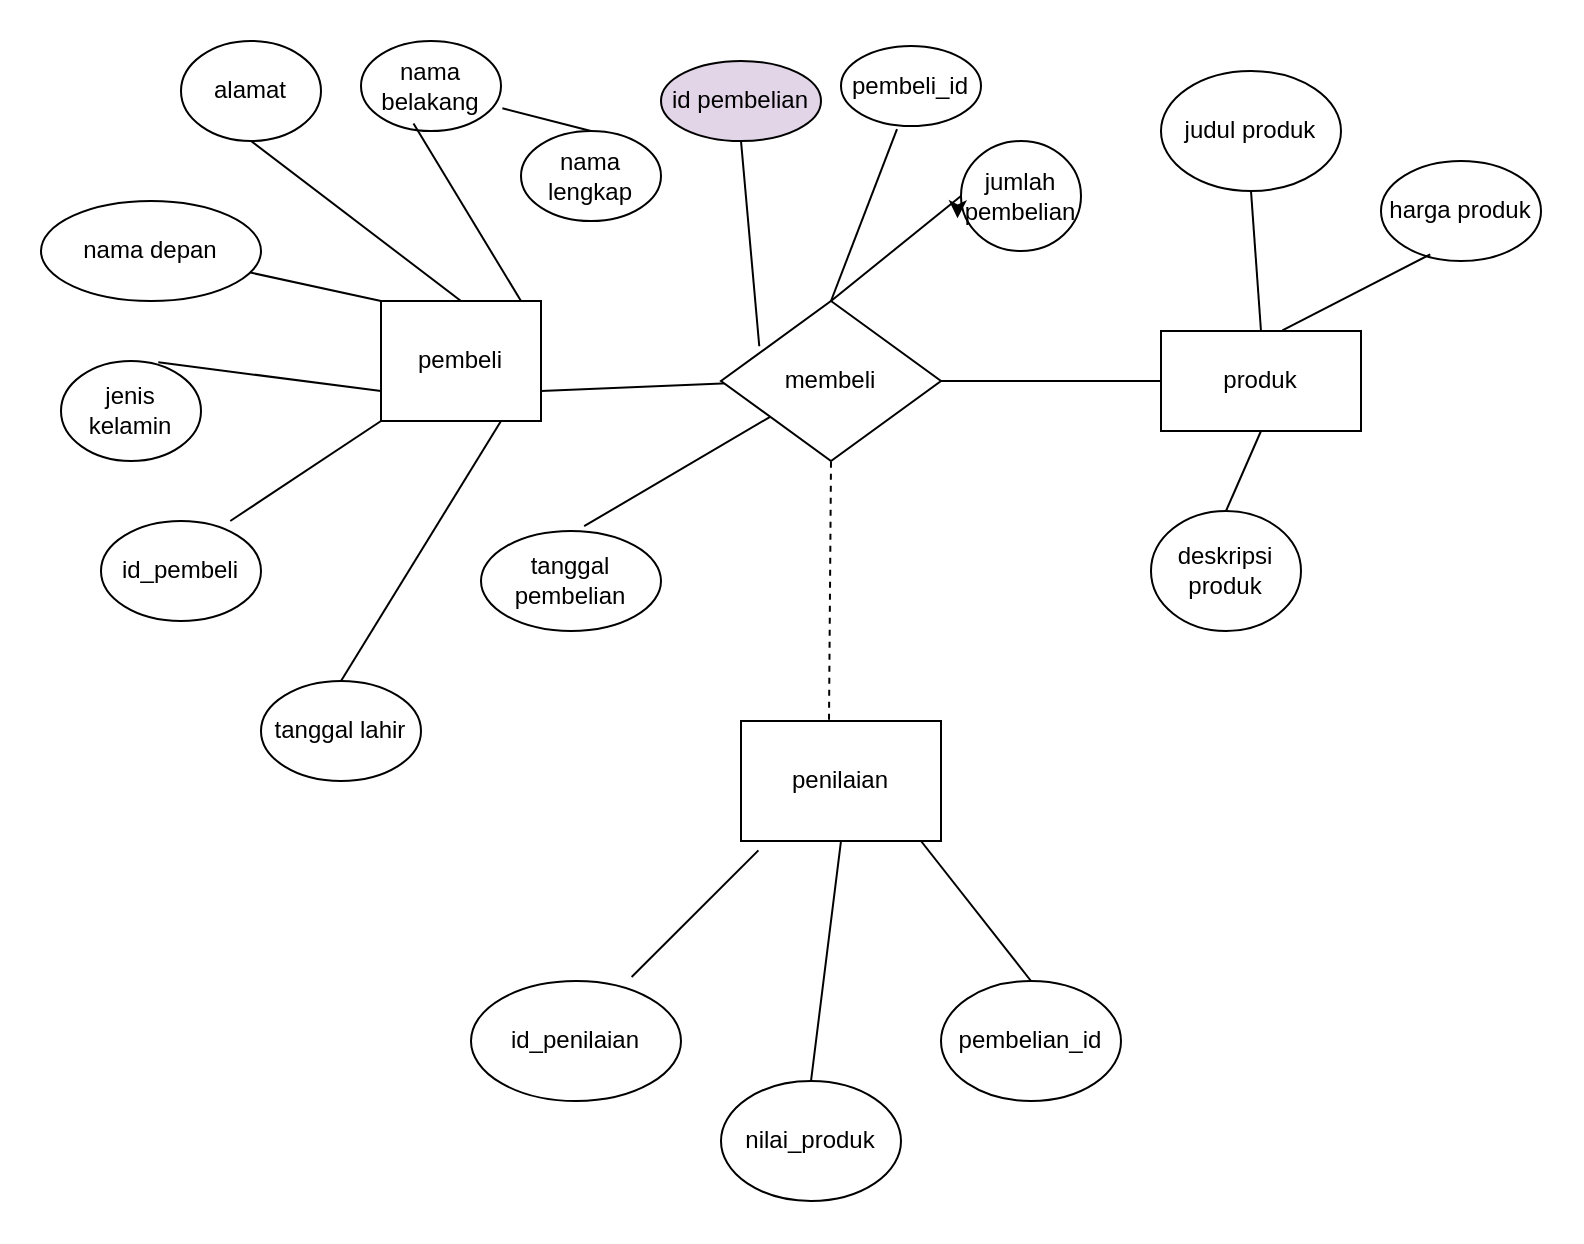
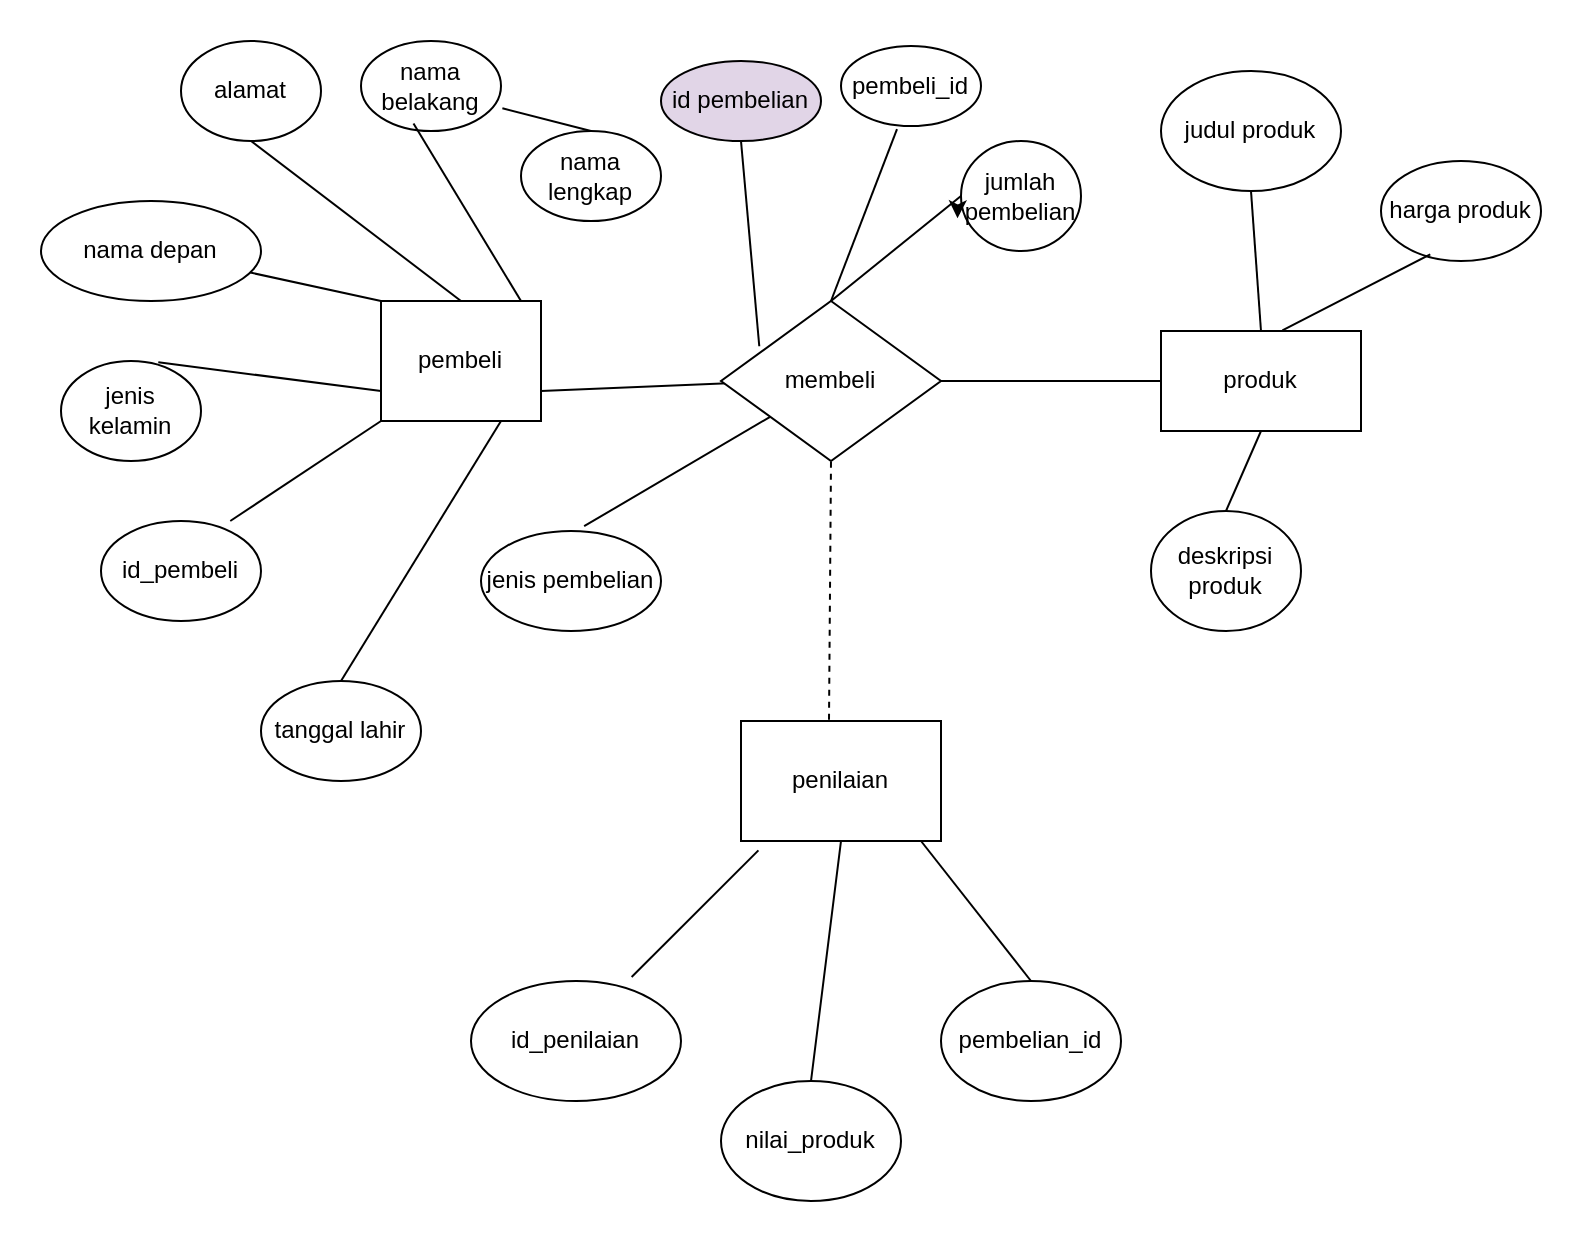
(571, 581) -> (571, 581)
